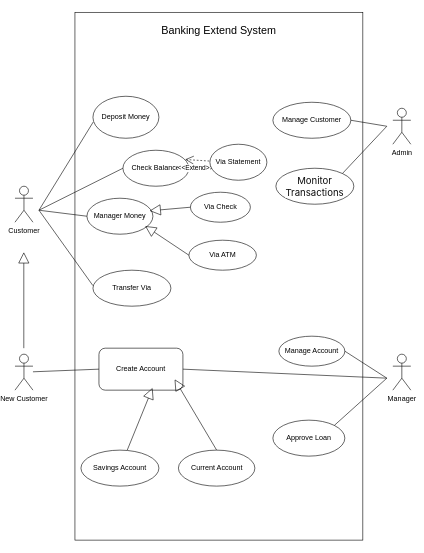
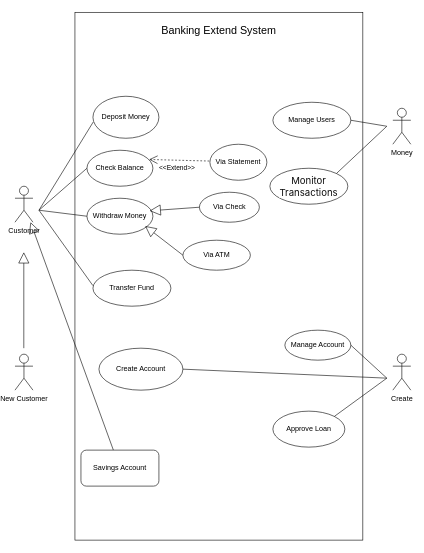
(312, 120) -> (312, 120)
(402, 153) -> (402, 153)
(156, 168) -> (120, 168)
(315, 186) -> (309, 186)
(220, 207) -> (229, 207)
(120, 216) -> (120, 216)
(222, 255) -> (216, 255)
(132, 288) -> (132, 288)
(312, 351) -> (318, 345)
(141, 369) -> (141, 369)
(66, 371) -> none
(402, 399) -> (402, 399)
(198, 420) -> none
(138, 424) -> (74, 342)
(309, 438) -> (309, 429)
(120, 468) -> (120, 468)
(216, 468) -> none
